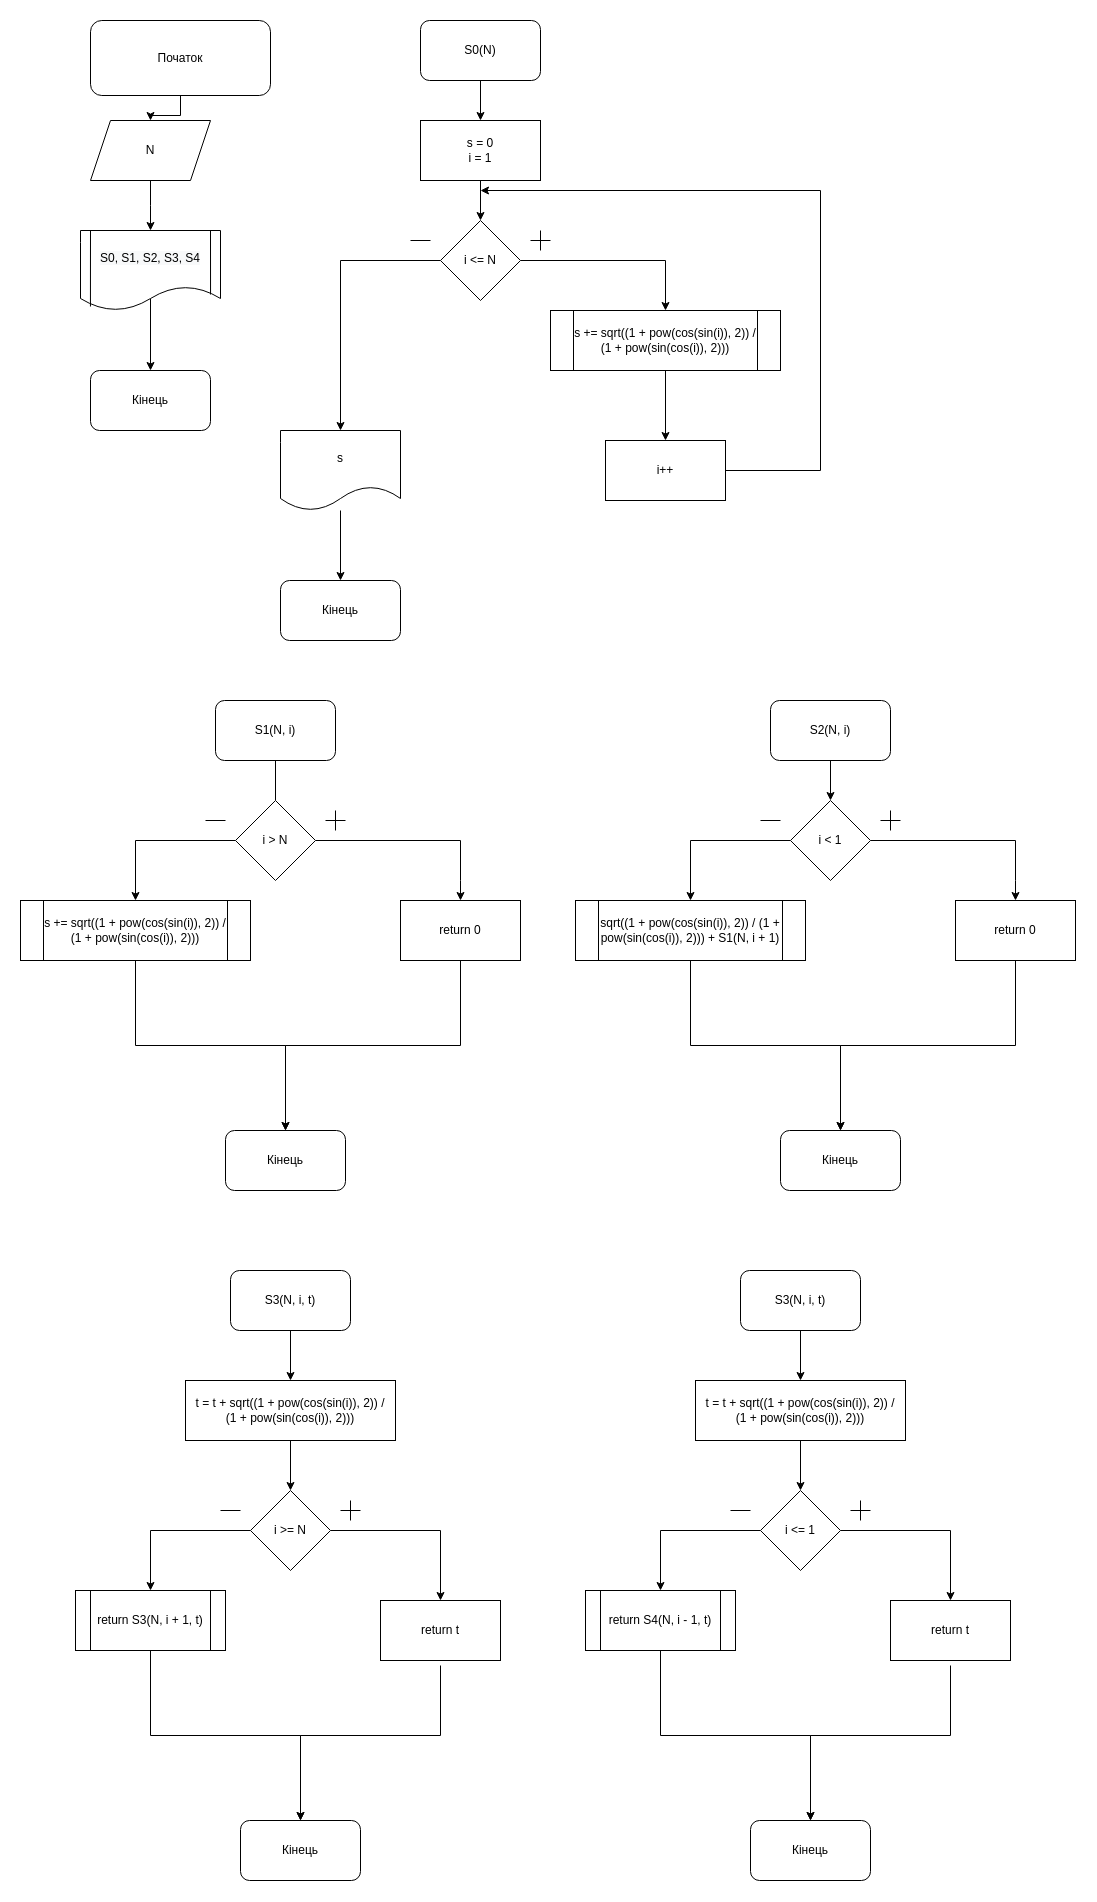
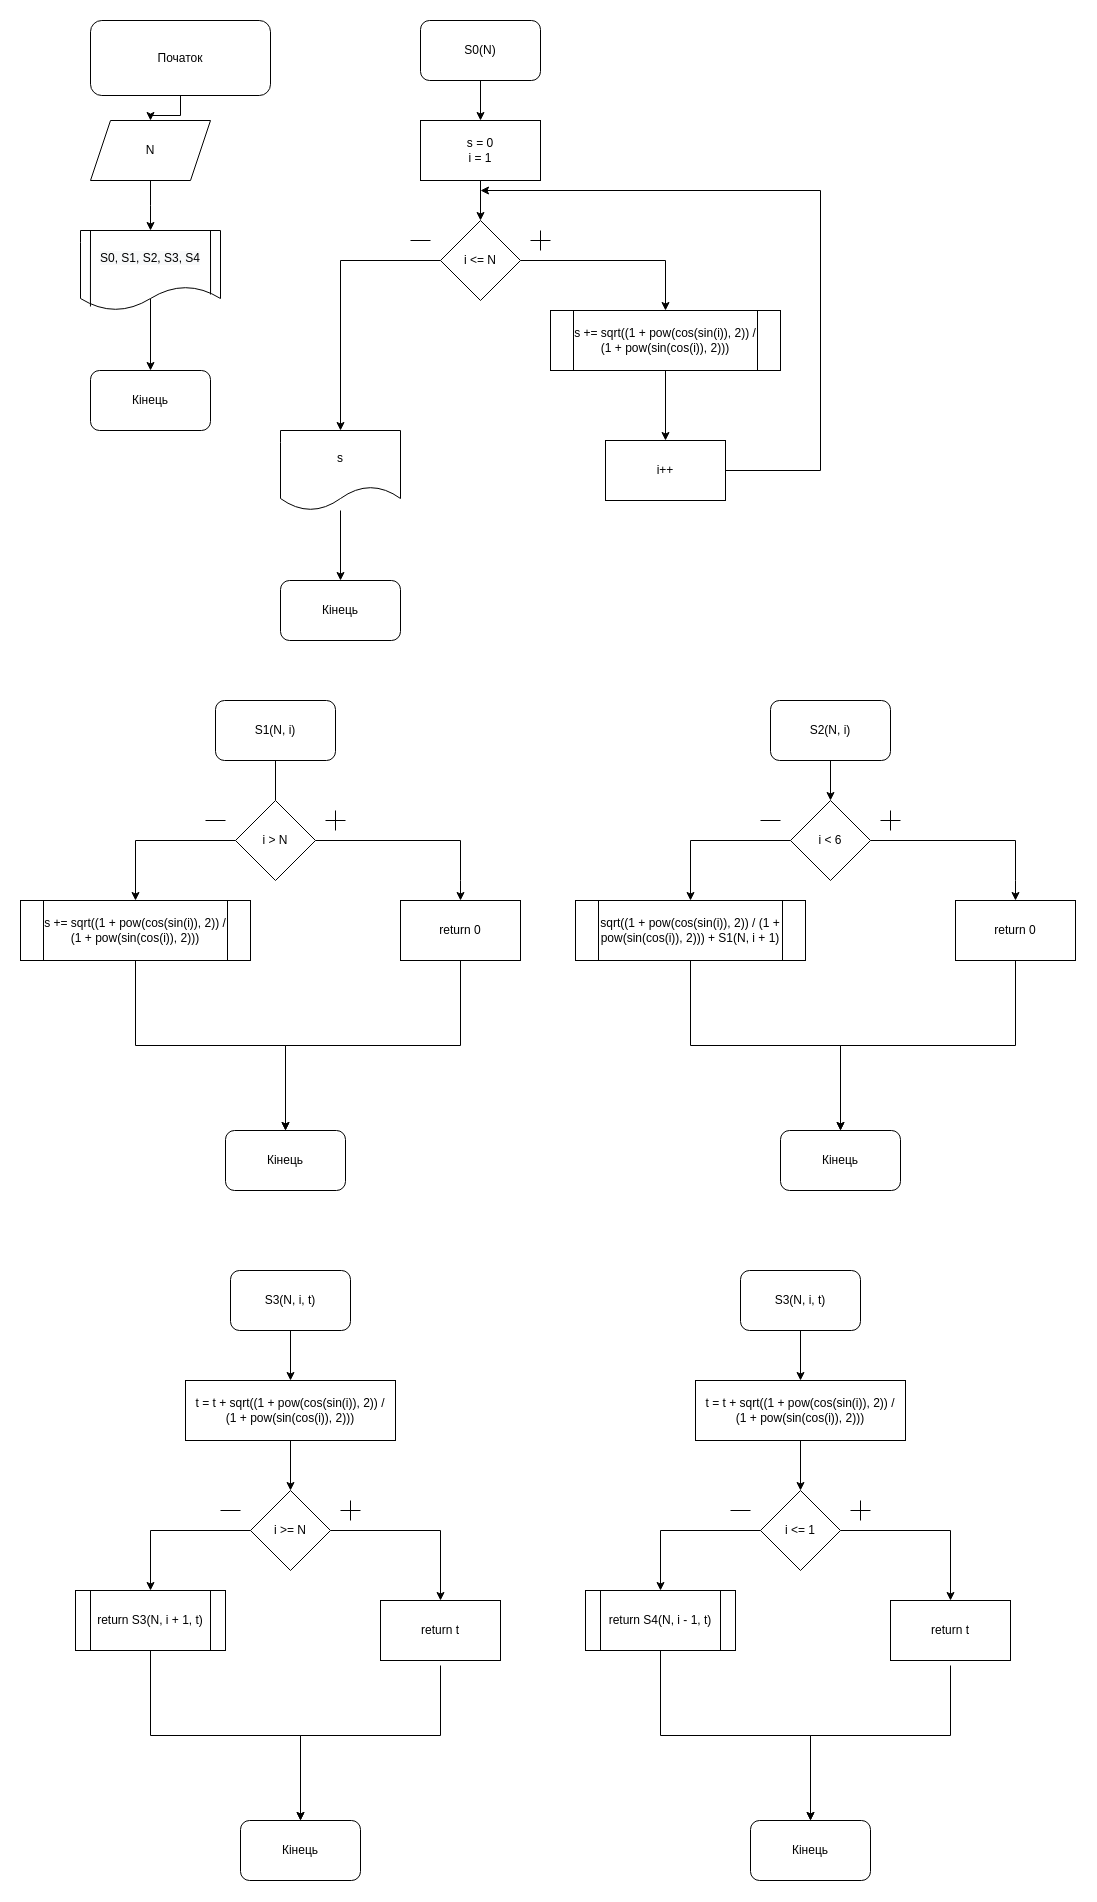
(831, 841) -> (831, 841)
